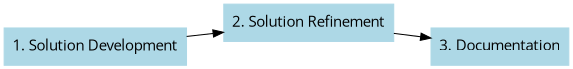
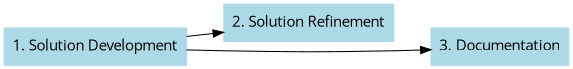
(407, 35) -> (303, 52)
